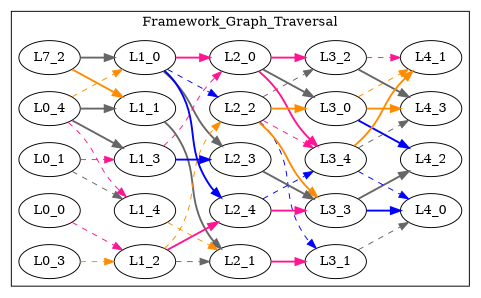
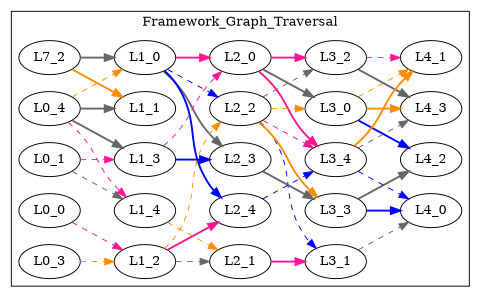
(281, 109) -> (281, 109)
(196, 206) -> none
(283, 211) -> none
